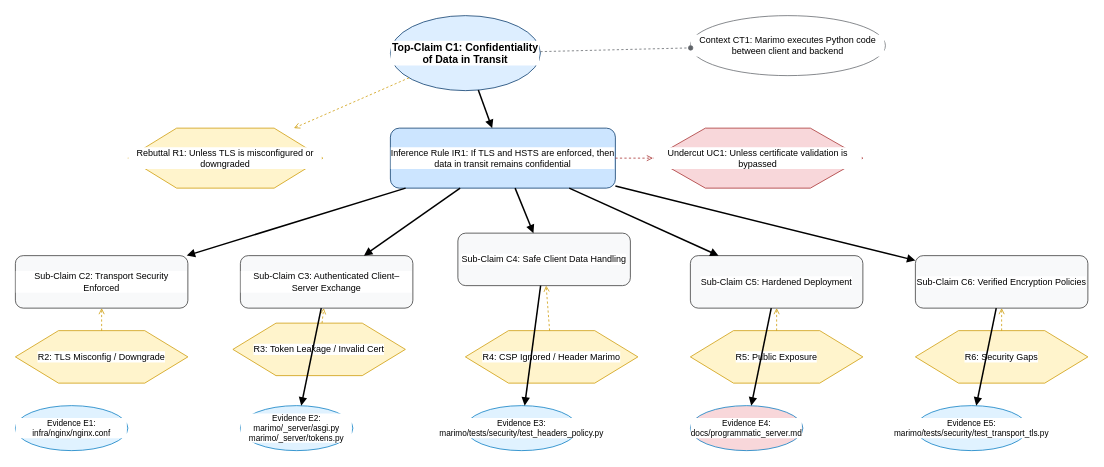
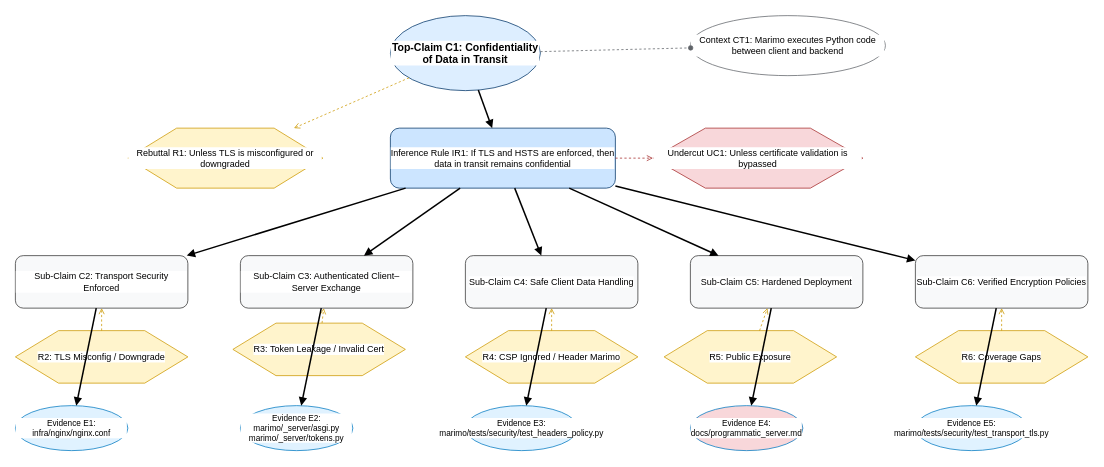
(544, 259) -> (552, 282)
none -> (87, 352)
(777, 357) -> (750, 357)
(1002, 357) -> (1002, 357)
